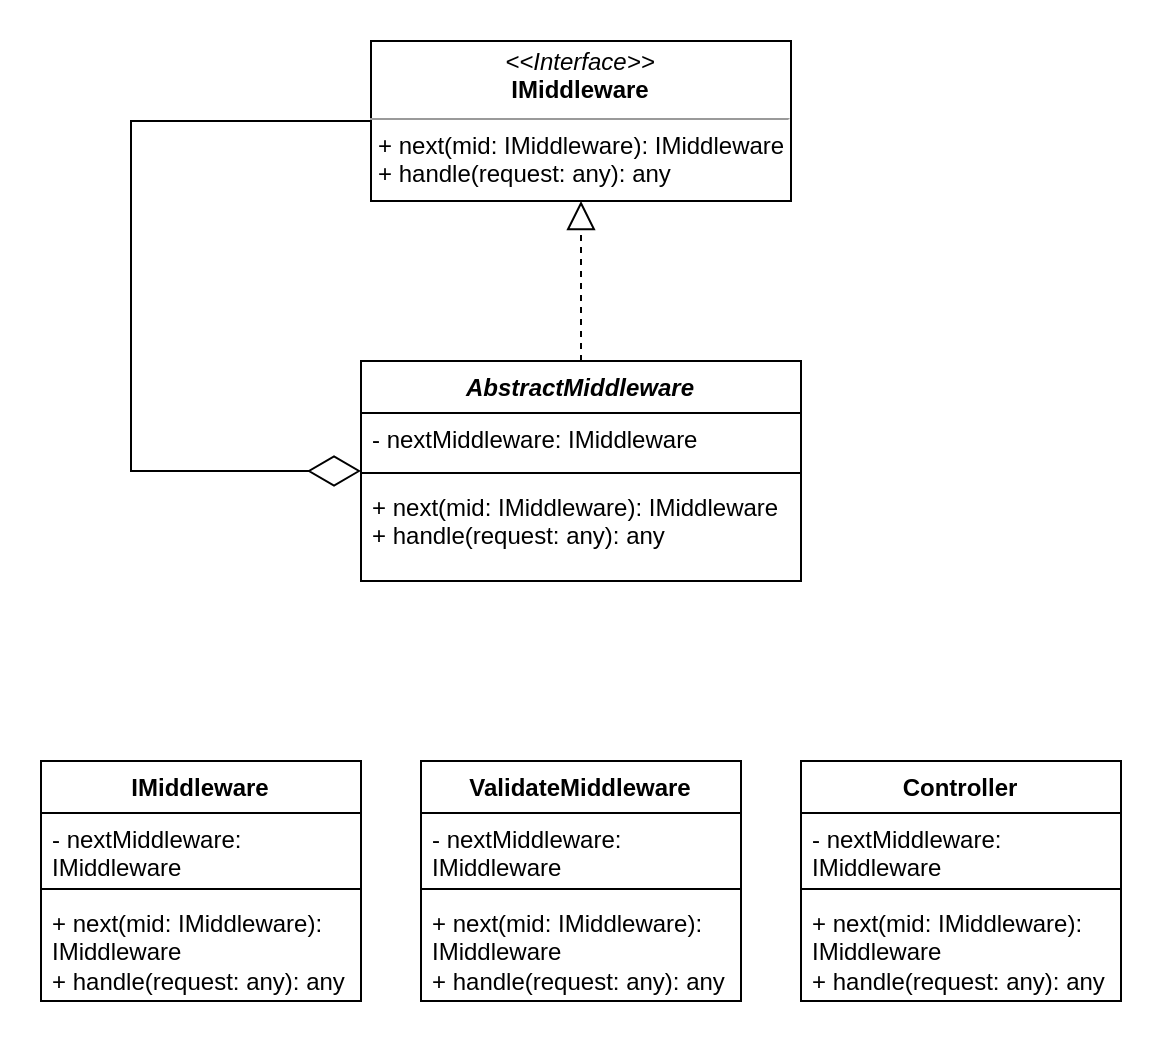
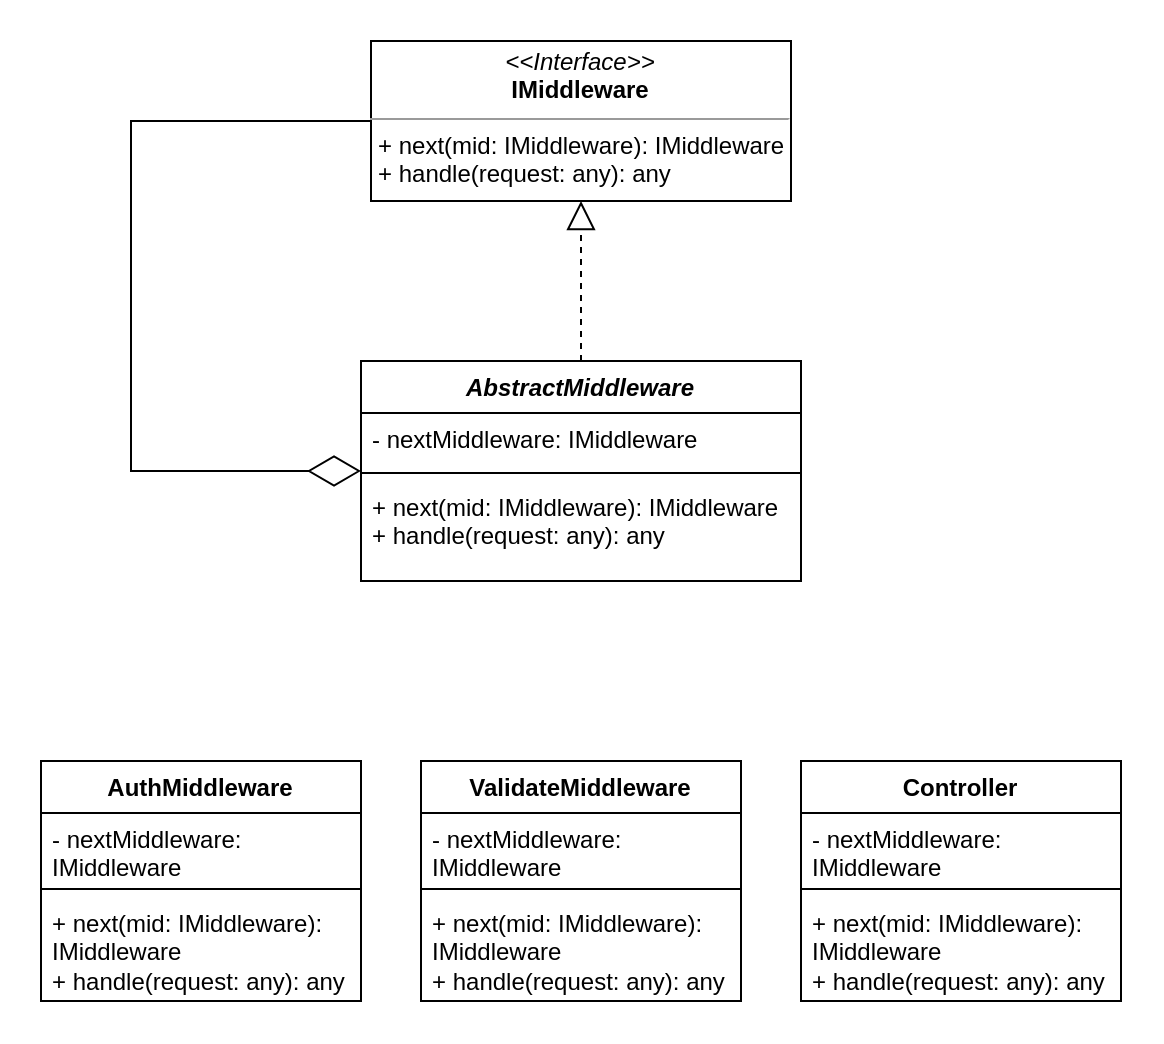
(201, 789) -> (201, 789)
